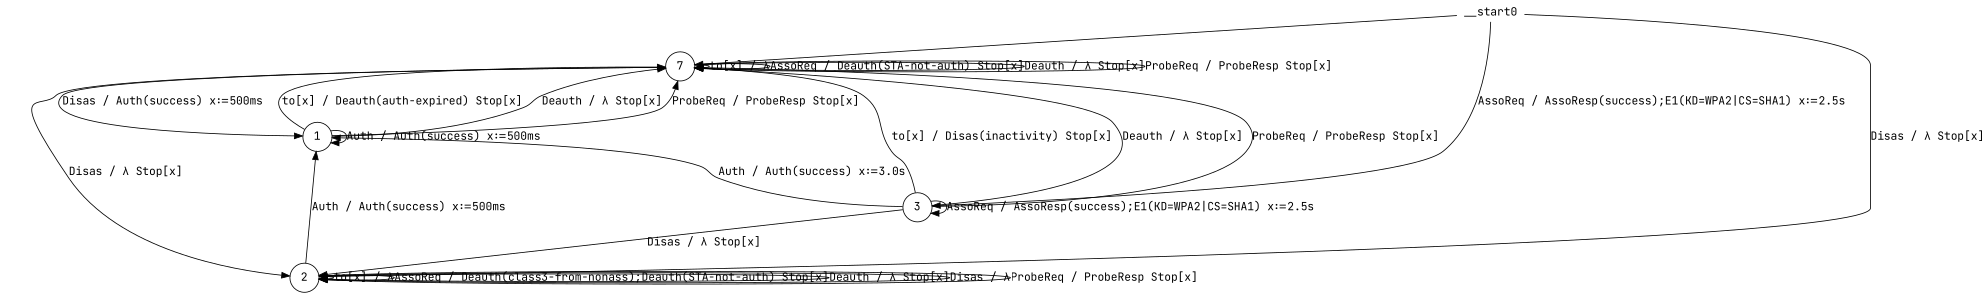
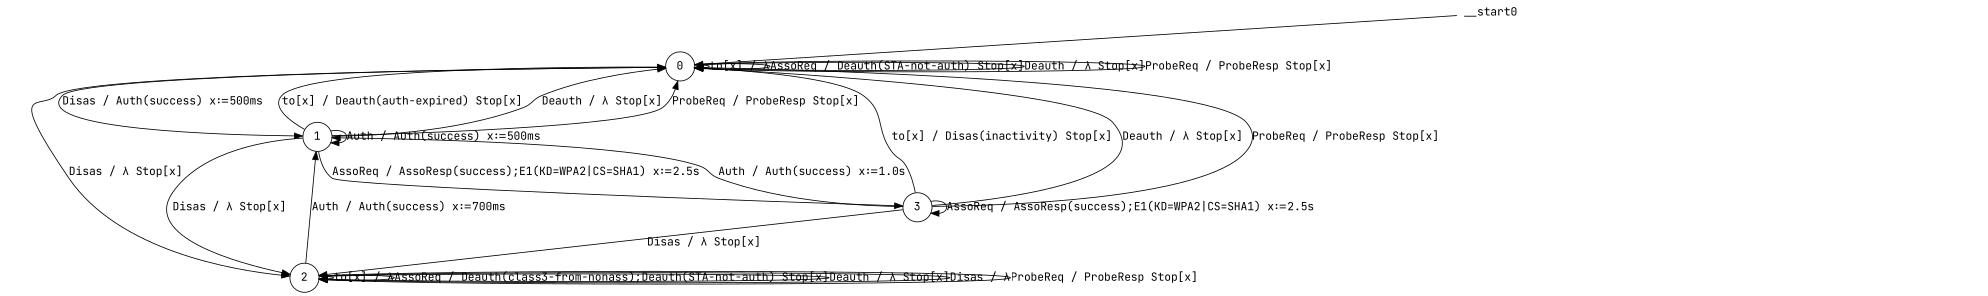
(680, 66) -> (680, 66)
(812, 172) -> (812, 172)
(1264, 184) -> (598, 195)
(409, 207) -> (409, 207)
(1349, 250) -> (171, 198)
